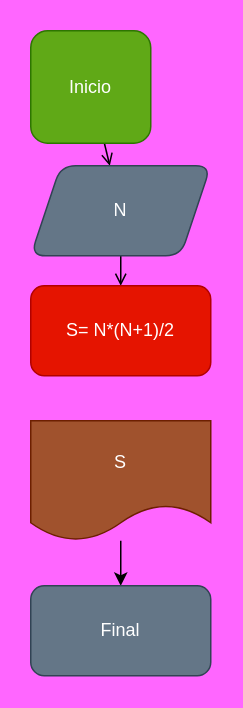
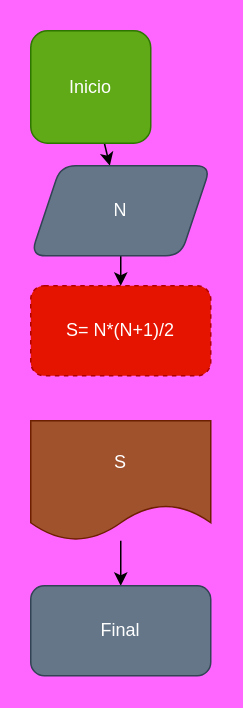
(108, 157) -> (107, 154)
(121, 276) -> (121, 274)
(121, 331) -> (121, 331)
